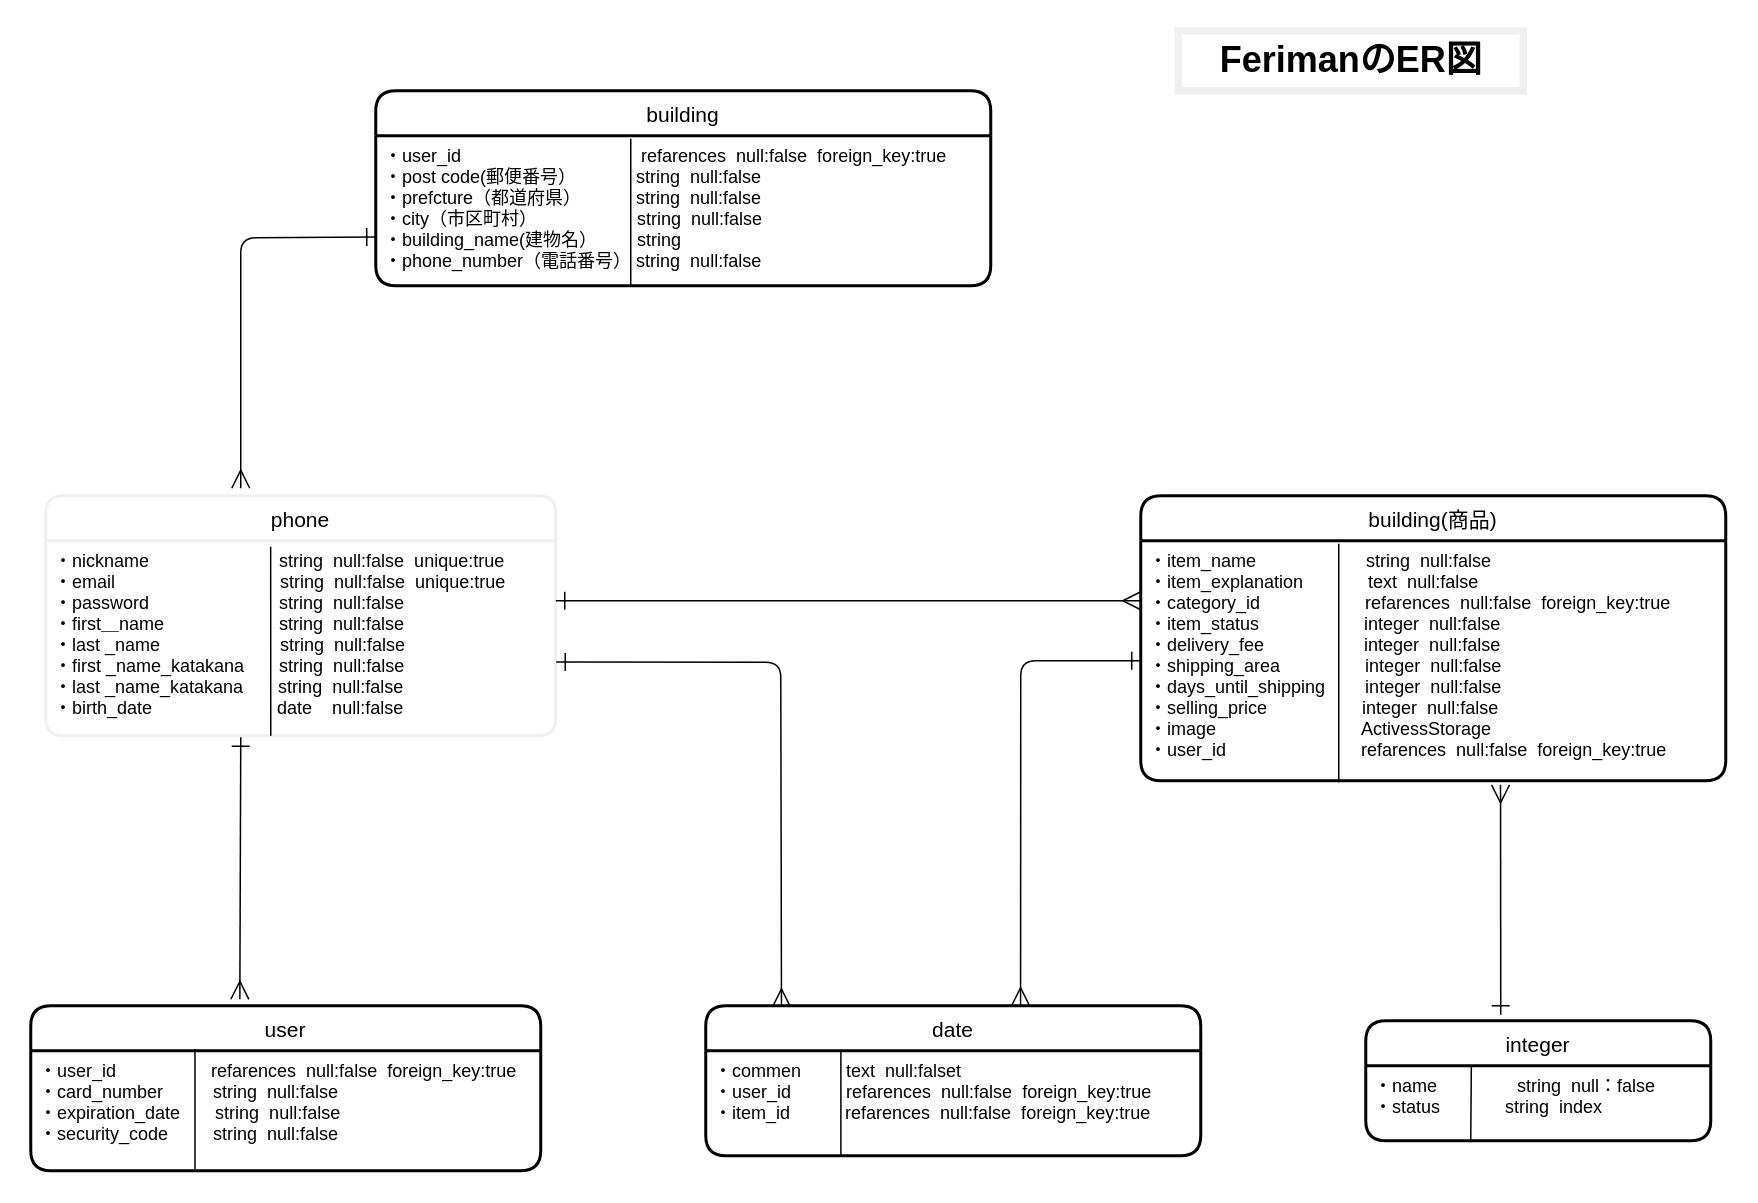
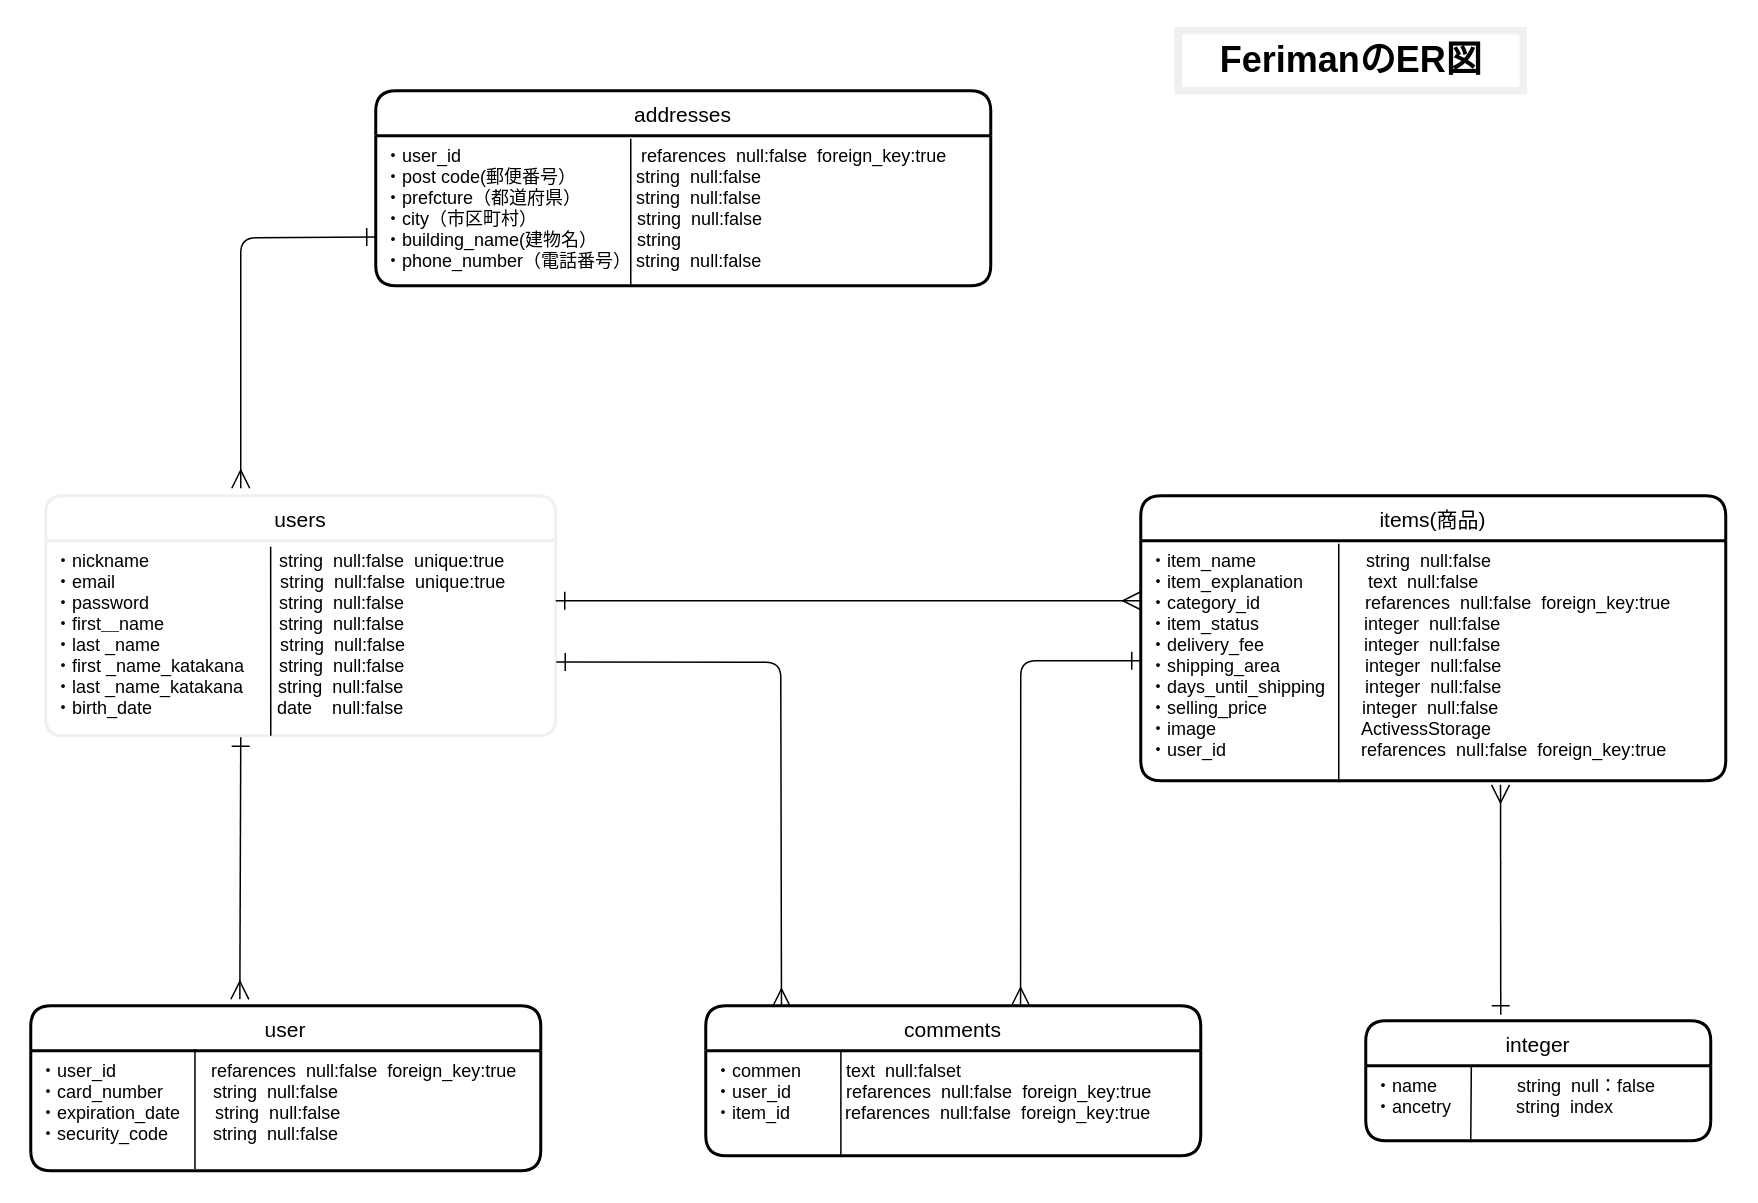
(683, 115) -> (683, 115)
(300, 520) -> (300, 520)
(1433, 520) -> (1433, 520)
(953, 1030) -> (953, 1030)
(1548, 1086) -> (1548, 1086)
